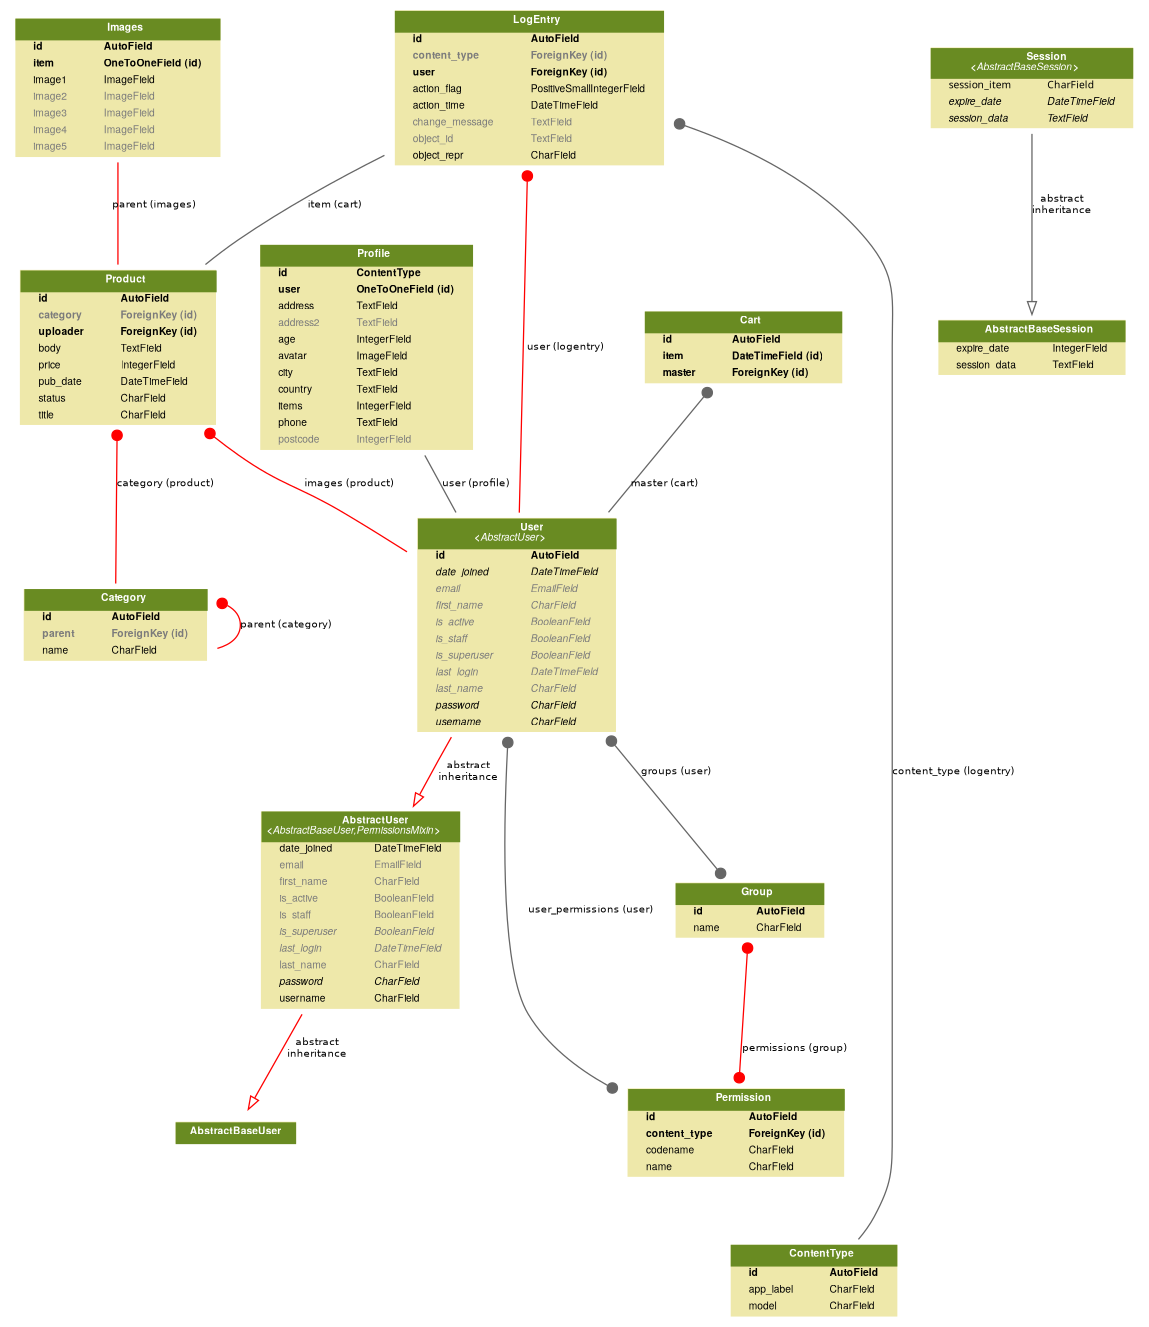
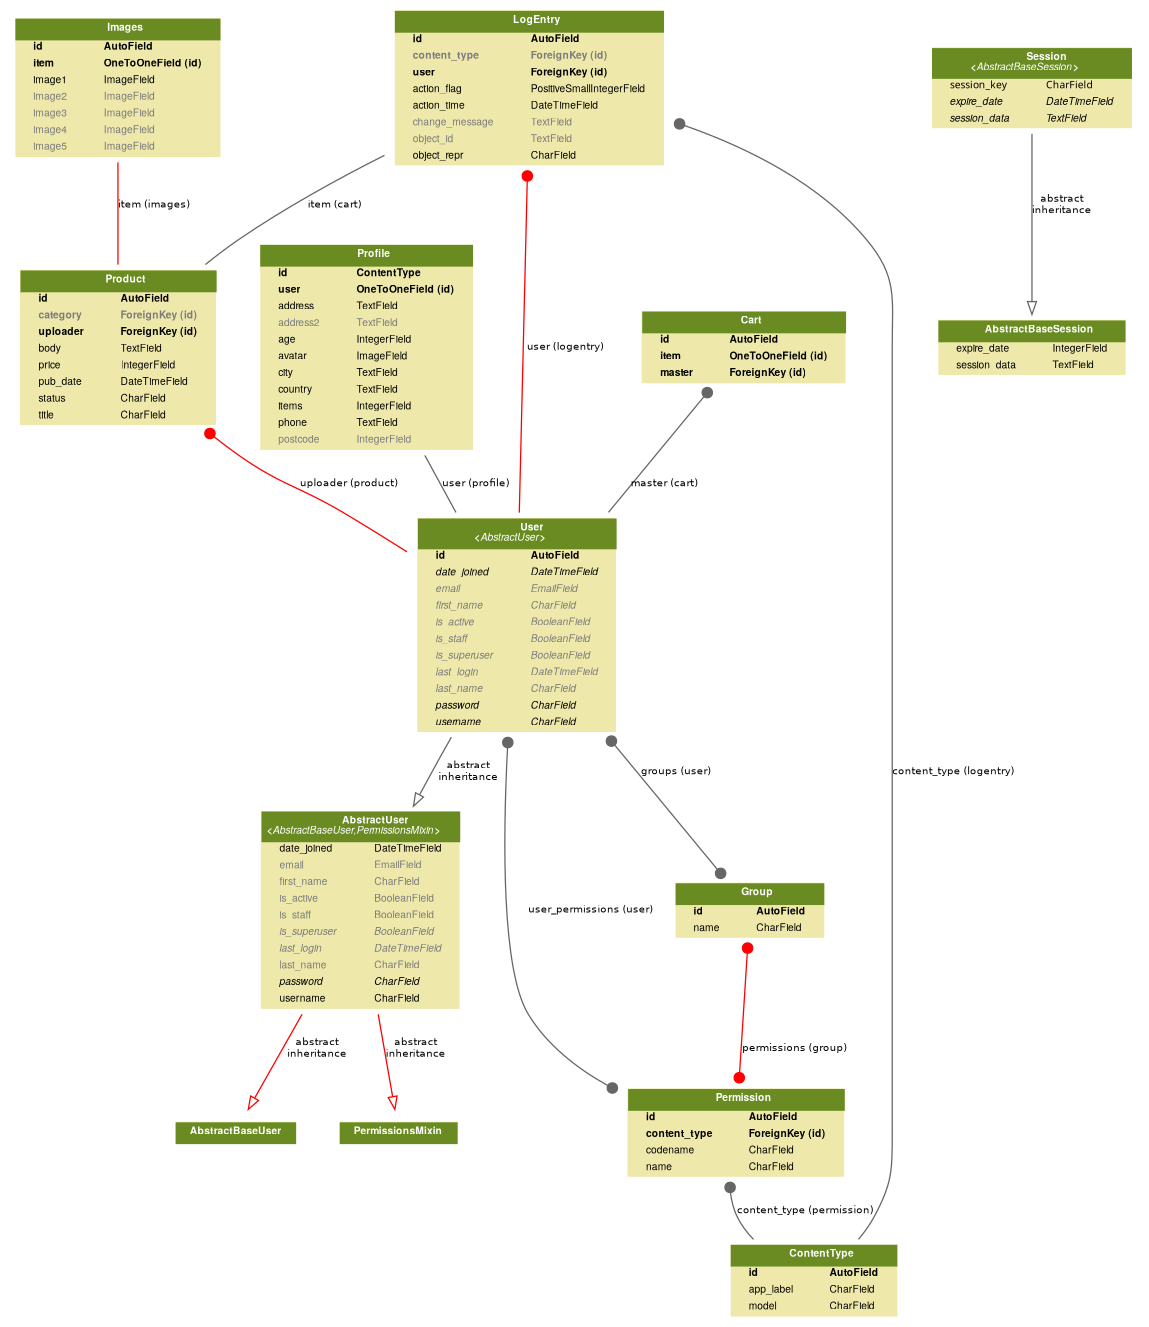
(980, 85) -> (979, 85)
(154, 205) -> (154, 205)
(778, 356) -> (779, 356)
(349, 484) -> (349, 484)
(115, 625) -> none
(435, 766) -> (435, 766)
none -> (399, 1133)
none -> (738, 1218)
